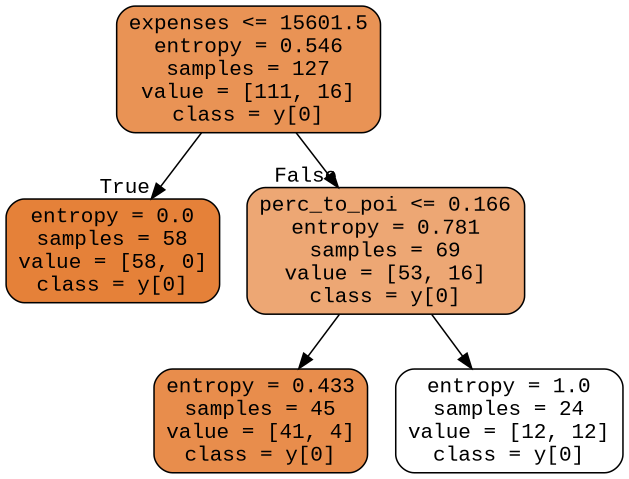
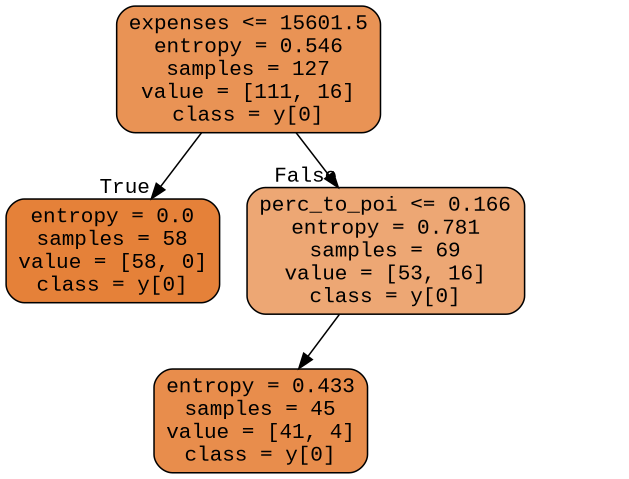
(509, 421) -> none
